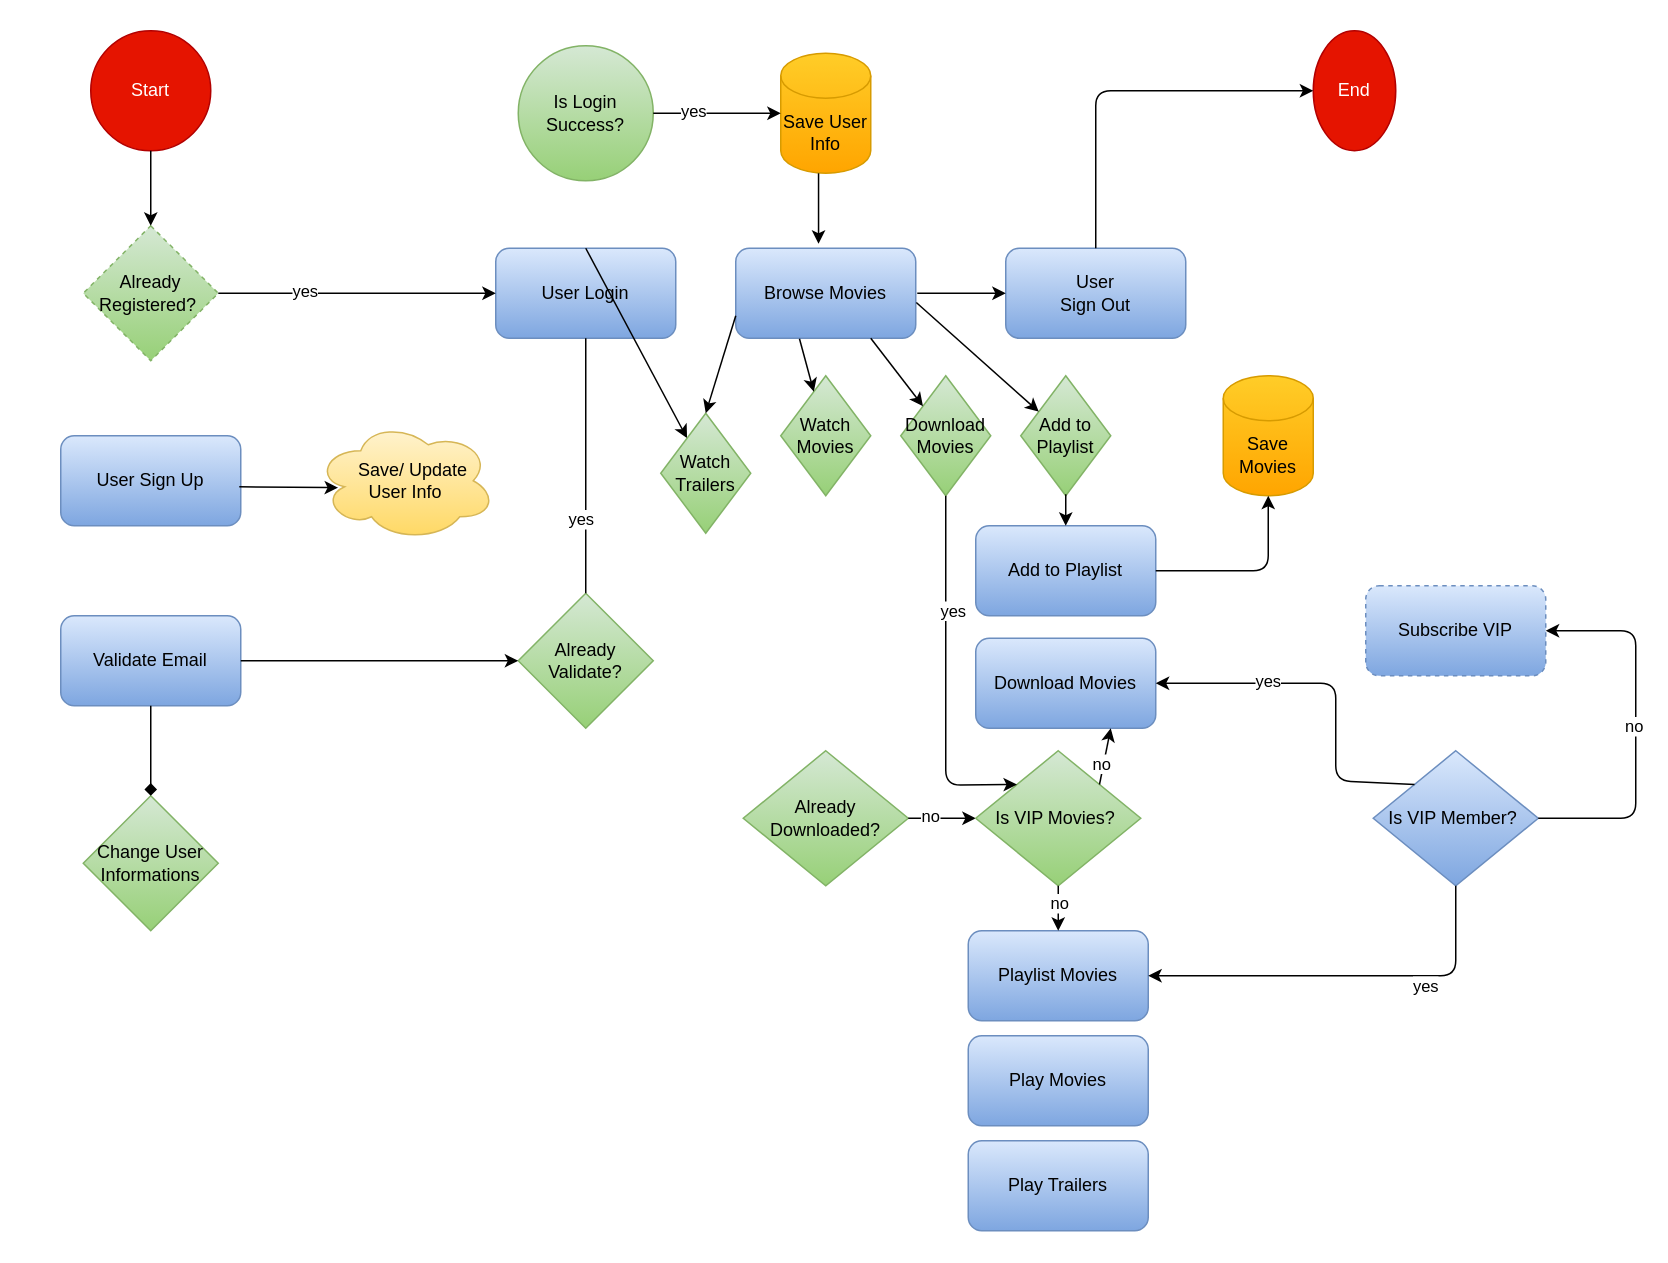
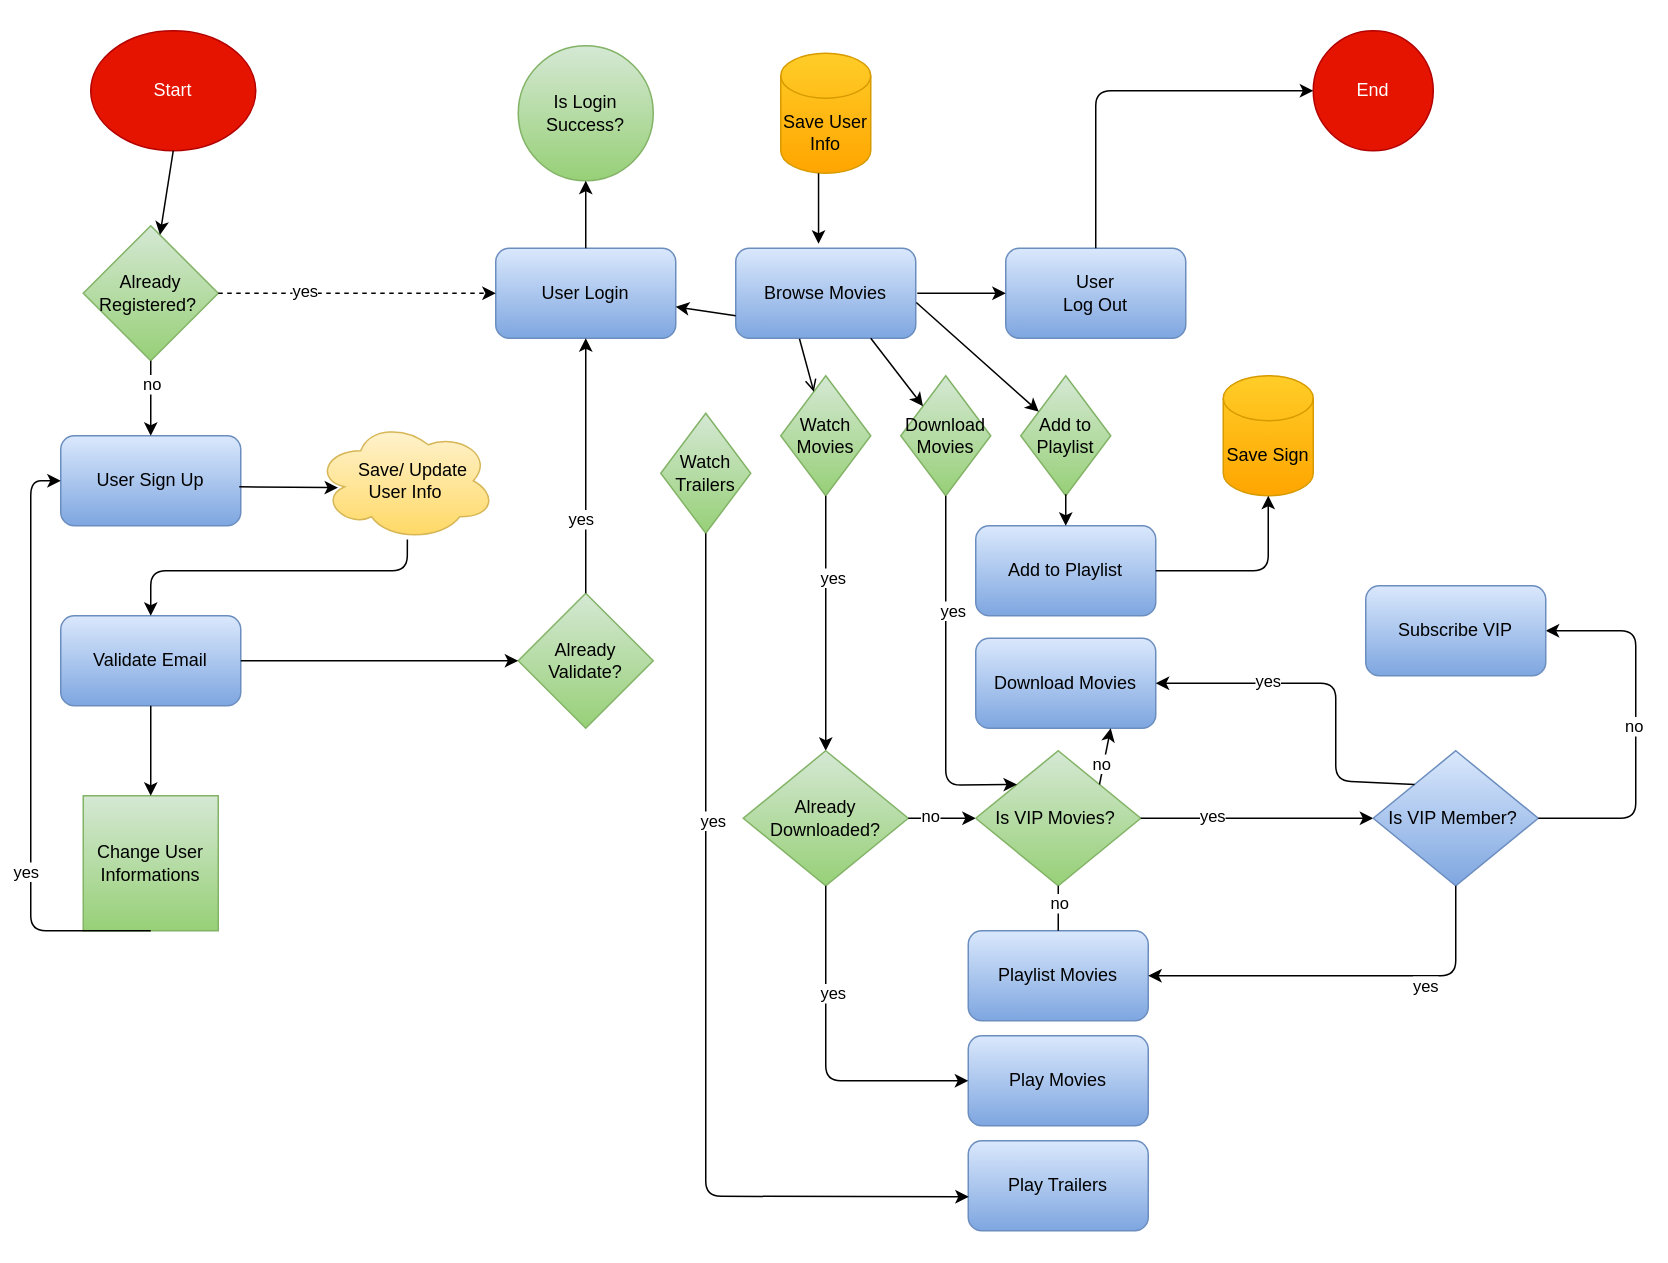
(151, 91) -> (173, 91)
(1355, 91) -> (1373, 91)
(712, 113) -> none
(151, 293) -> (151, 293)
(403, 293) -> (403, 293)
(1096, 293) -> (1096, 293)
(634, 339) -> (586, 220)
(586, 345) -> (586, 350)
(722, 360) -> (711, 312)
(811, 380) -> (811, 383)
none -> (151, 393)
(1268, 455) -> (1268, 455)
none -> (277, 571)
none -> (826, 618)
(1456, 631) -> (1456, 631)
none -> (31, 756)
(151, 783) -> (151, 784)
none -> (1252, 818)
(151, 863) -> (151, 863)
(1058, 919) -> (1058, 923)
none -> (706, 986)
none -> (826, 1044)
